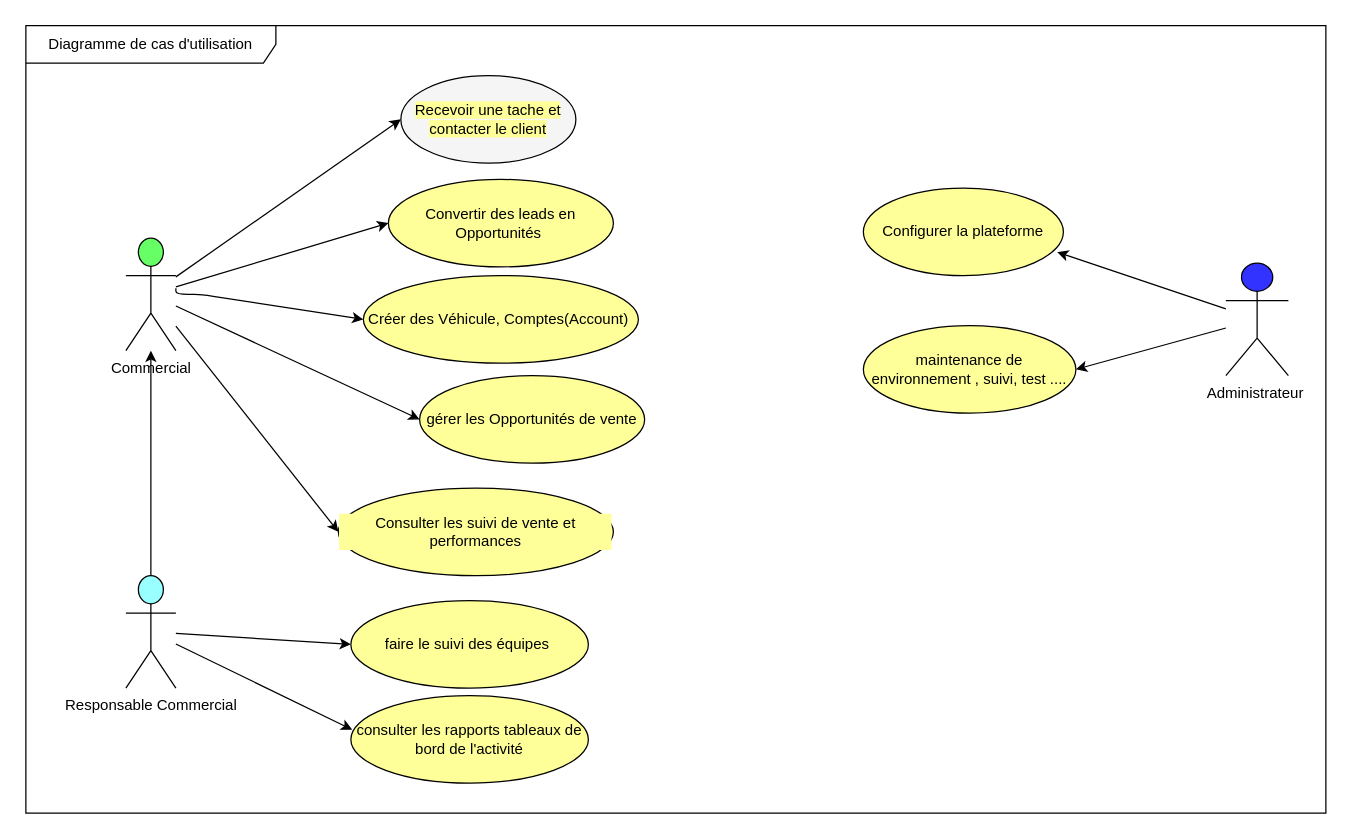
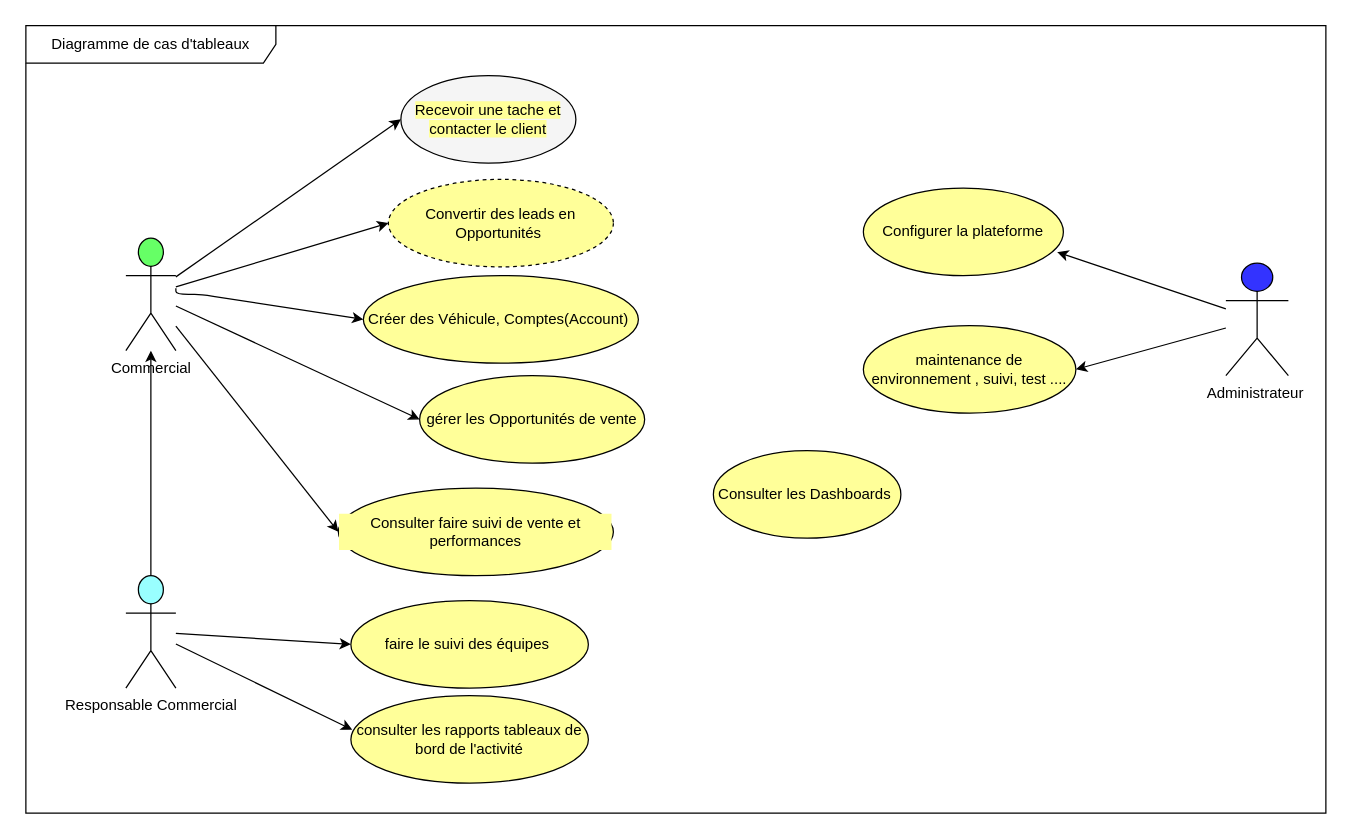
(151, 44) -> (151, 44)
(501, 223) -> (501, 223)
none -> (807, 494)
(476, 532) -> (476, 532)
